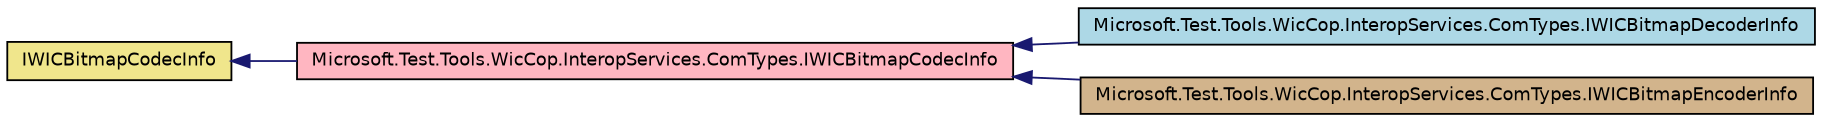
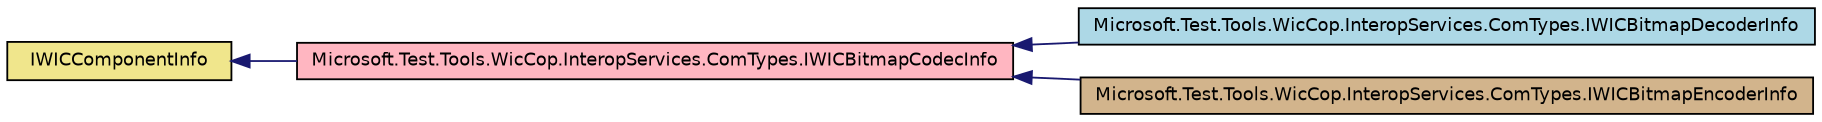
(119, 61) -> (119, 61)
